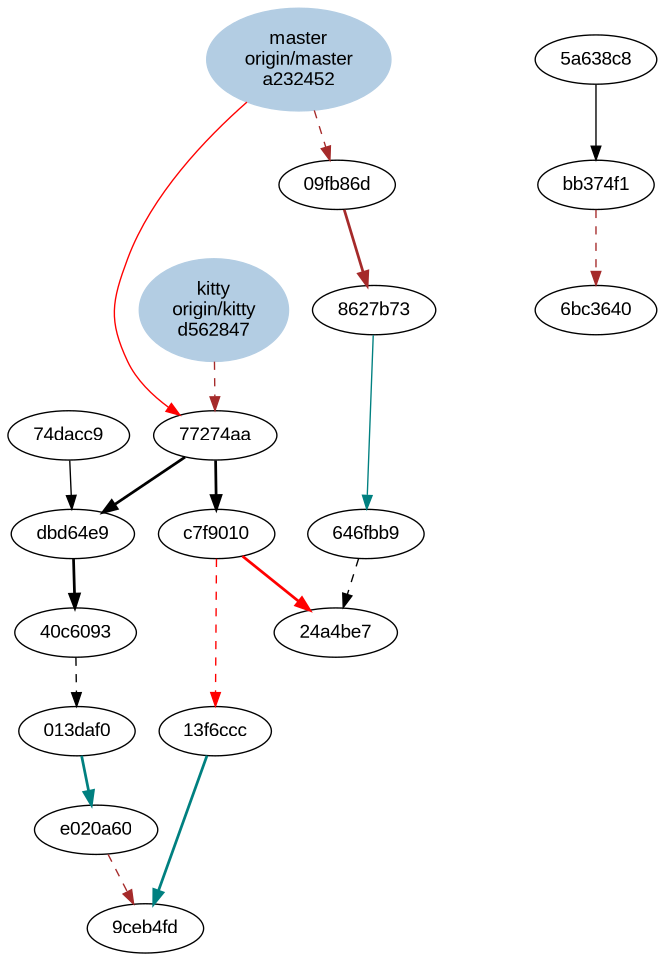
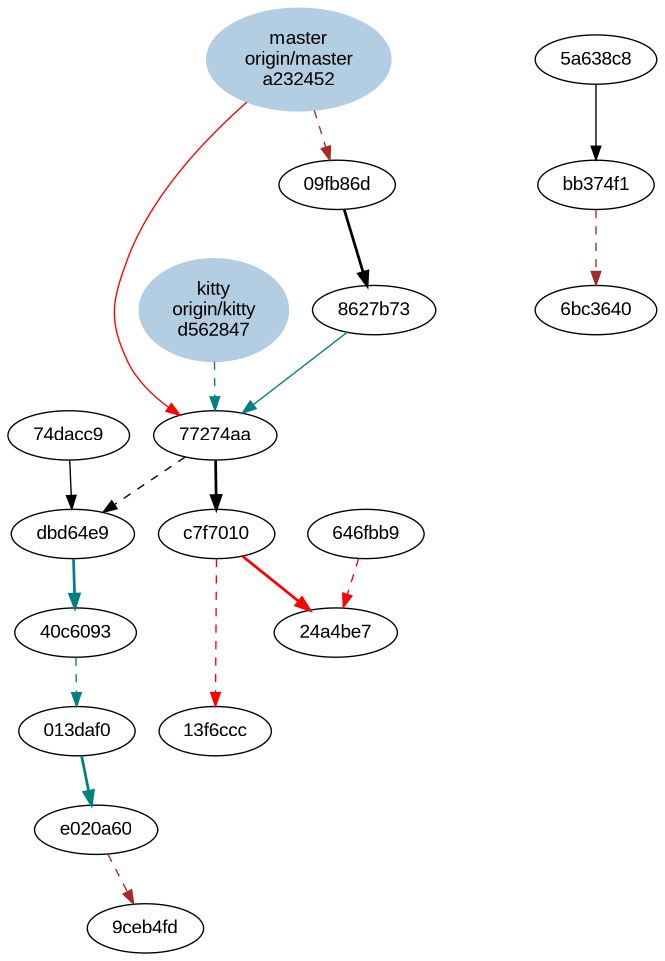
(354, 241) -> (354, 241)
(215, 379) -> (215, 379)
(370, 415) -> (300, 368)
(150, 481) -> (150, 481)
(217, 534) -> (217, 534)
(353, 576) -> (353, 576)
(74, 577) -> (74, 577)
(76, 675) -> (76, 675)
(183, 823) -> none
